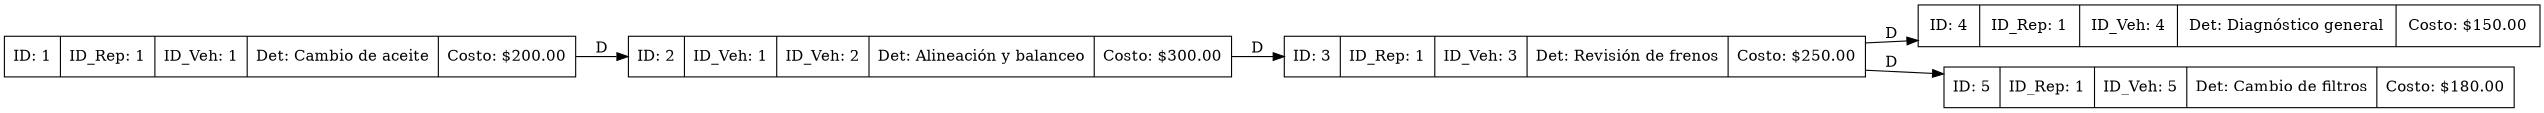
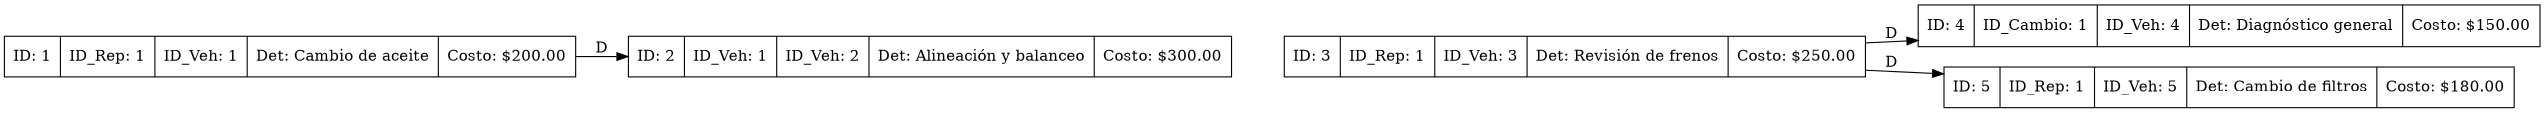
(2030, 25) -> (2036, 25)
(1252, 57) -> none
